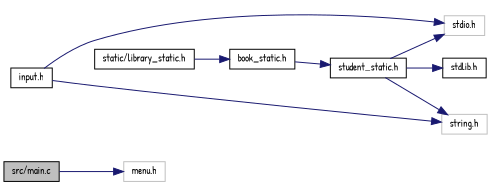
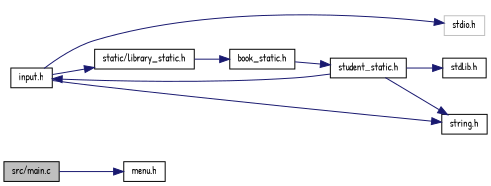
(413, 48) -> (196, 81)
none -> (68, 72)
(464, 124) -> (464, 124)
(144, 172) -> (144, 172)
